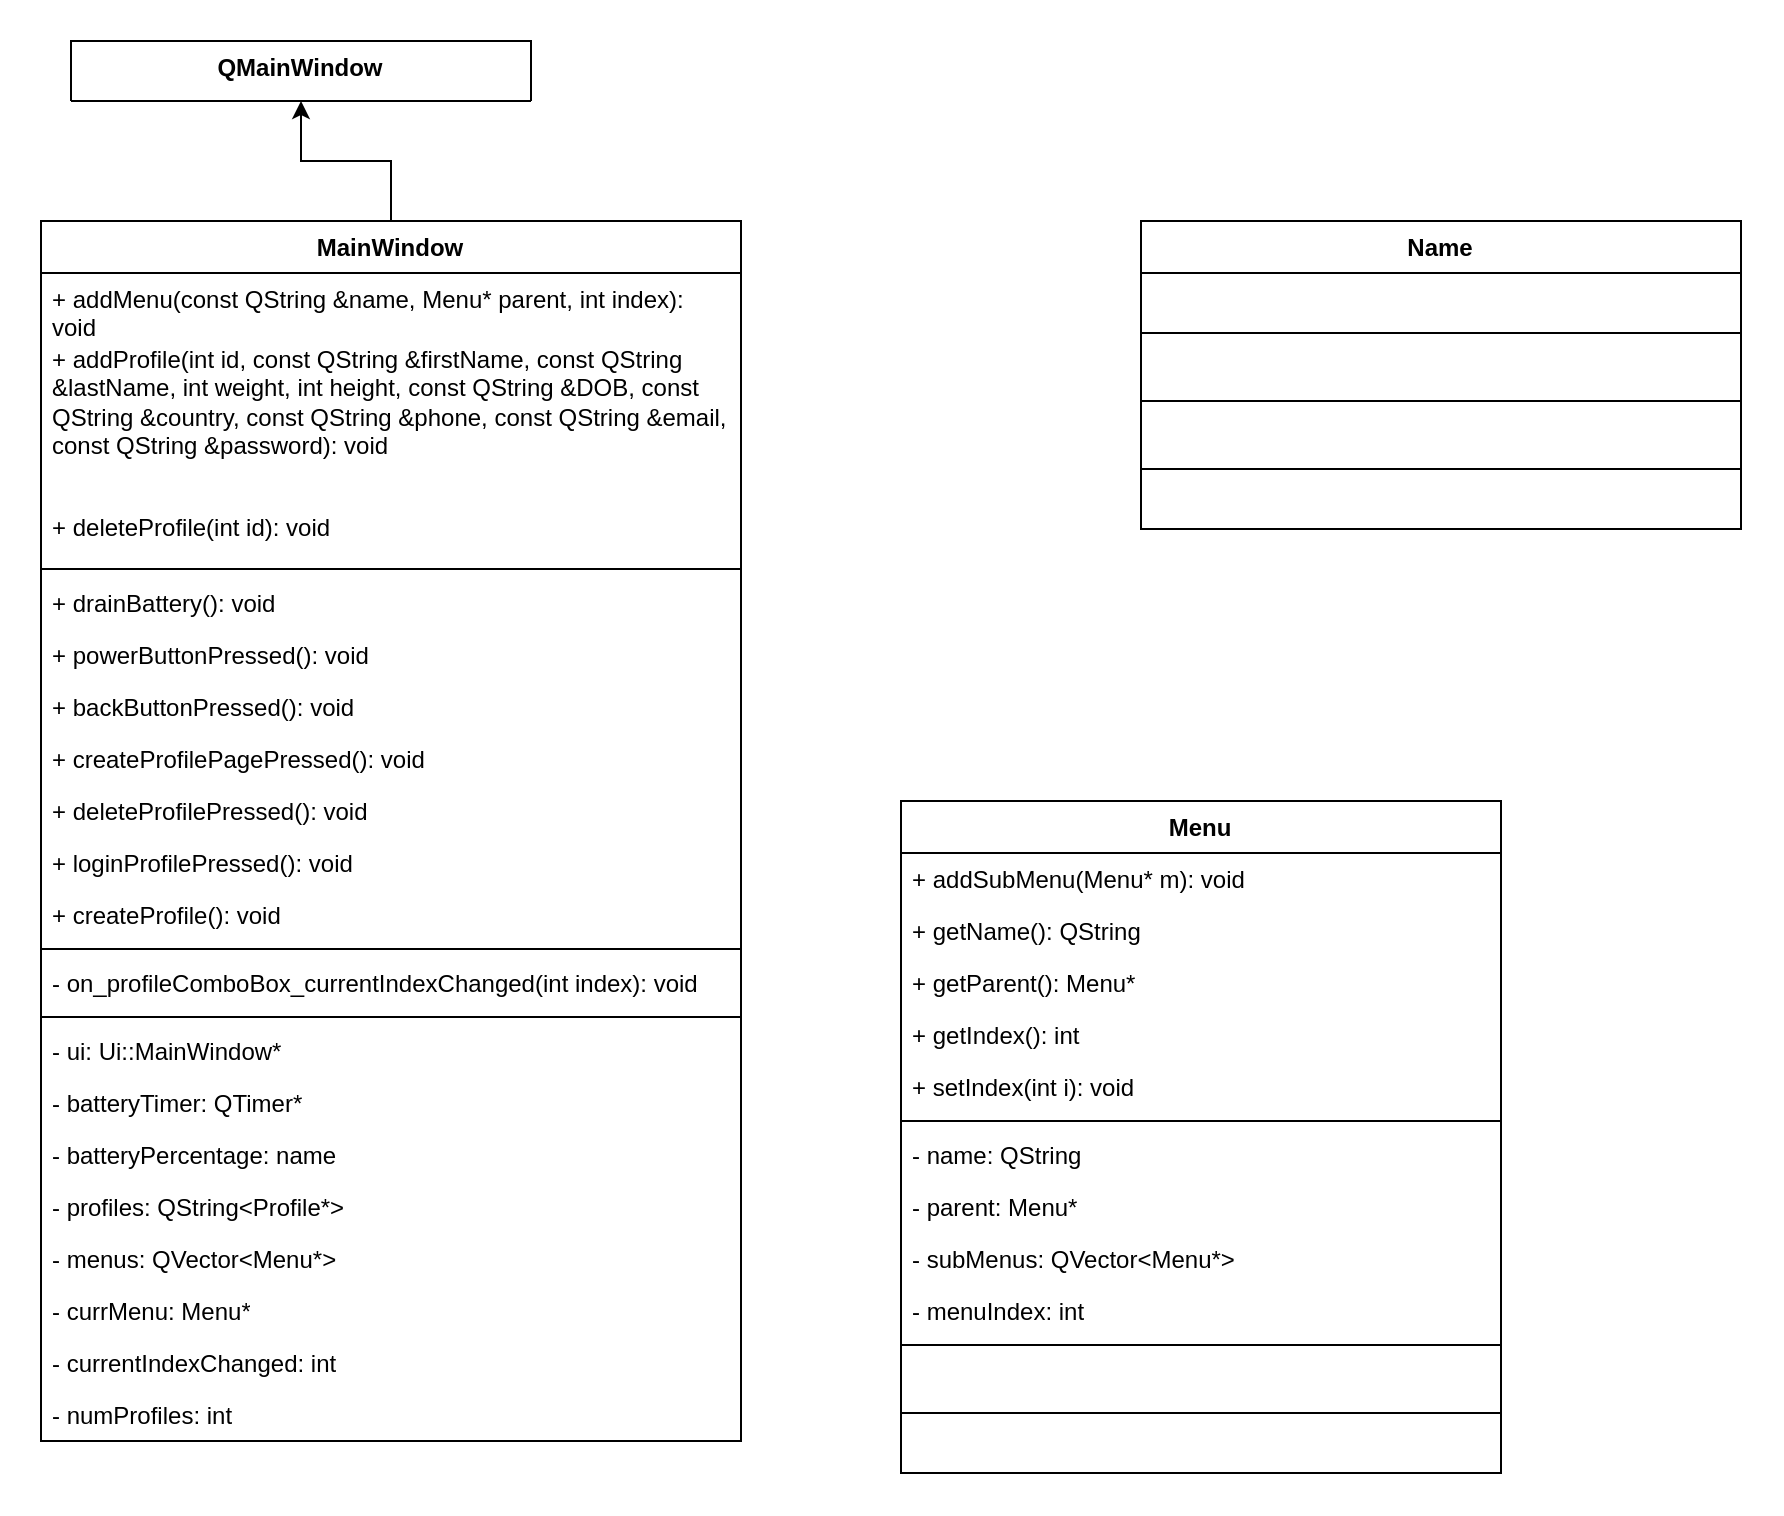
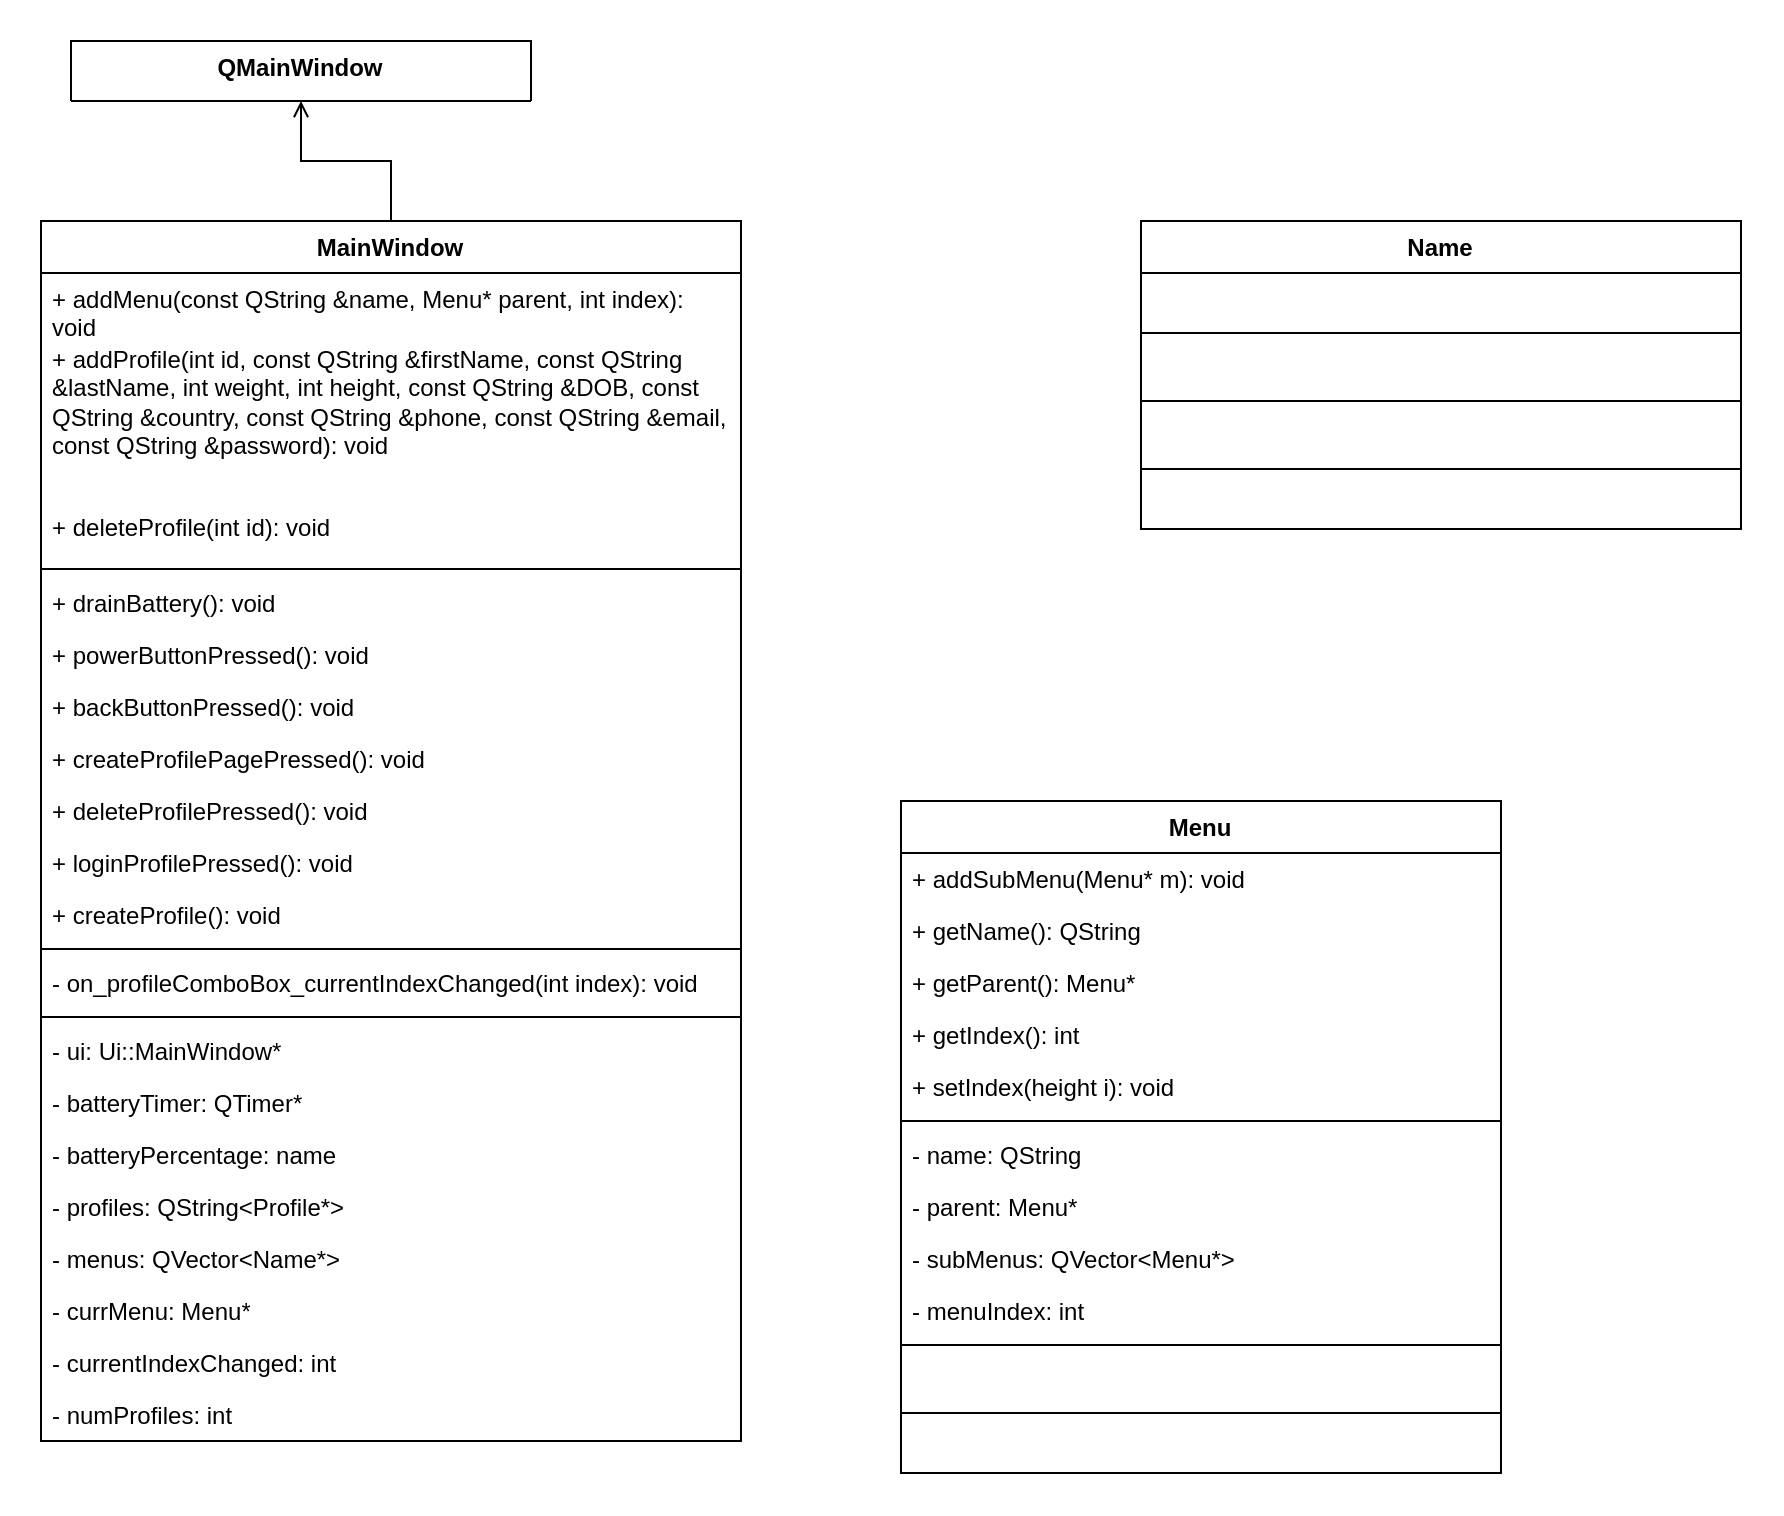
(301, 116) -> (301, 113)
(1046, 1089) -> (1066, 1089)
(198, 1261) -> (198, 1261)
